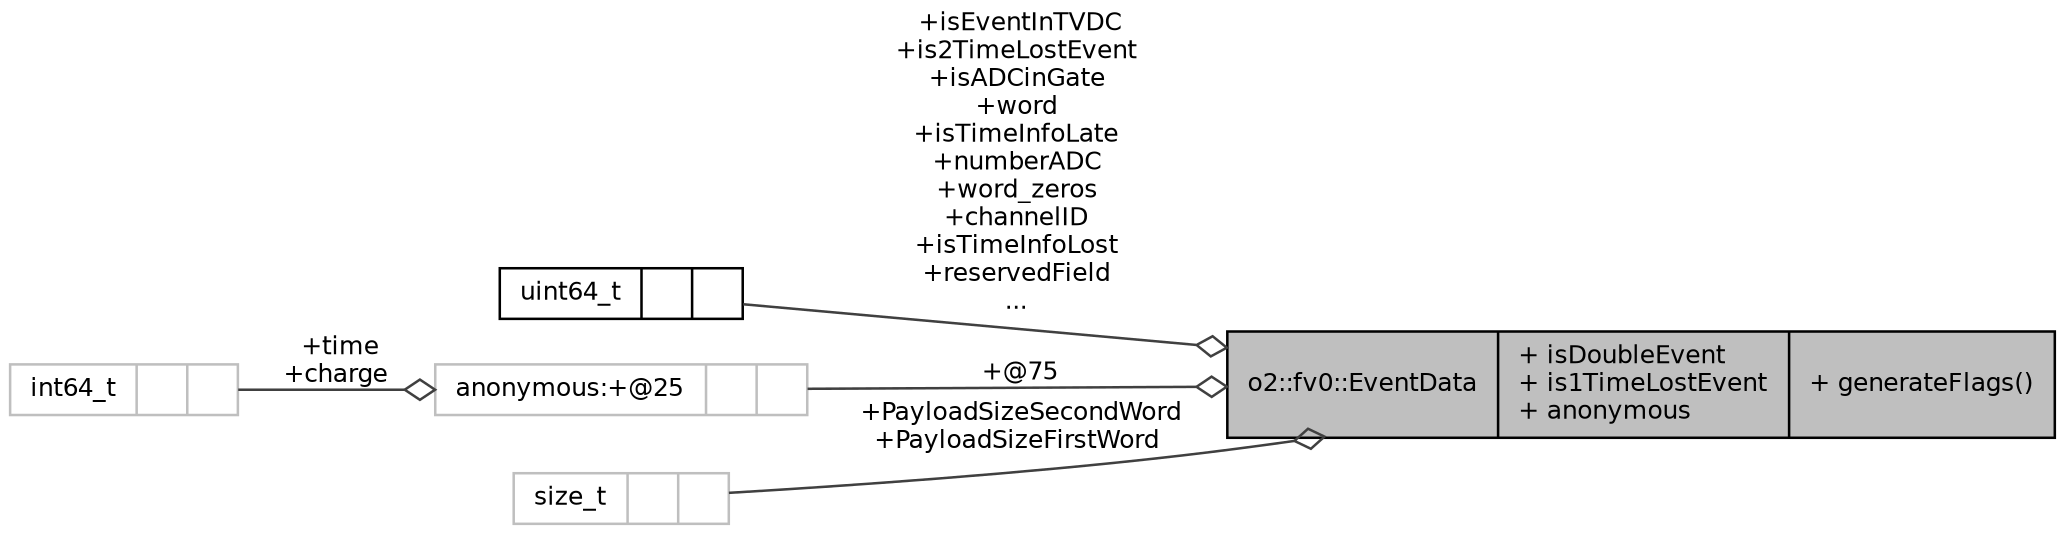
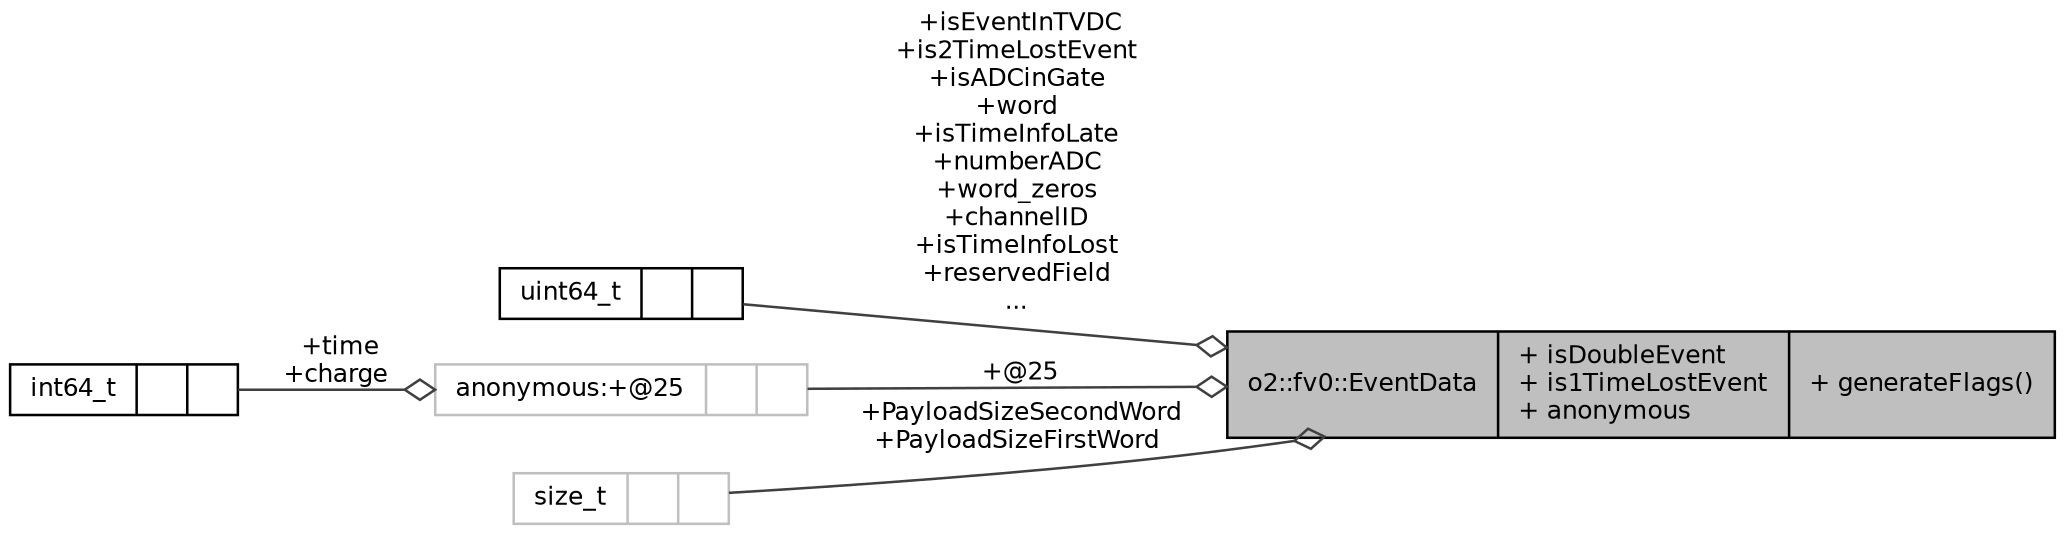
(1017, 373) -> (1017, 373)
(124, 390) -> (124, 390)
